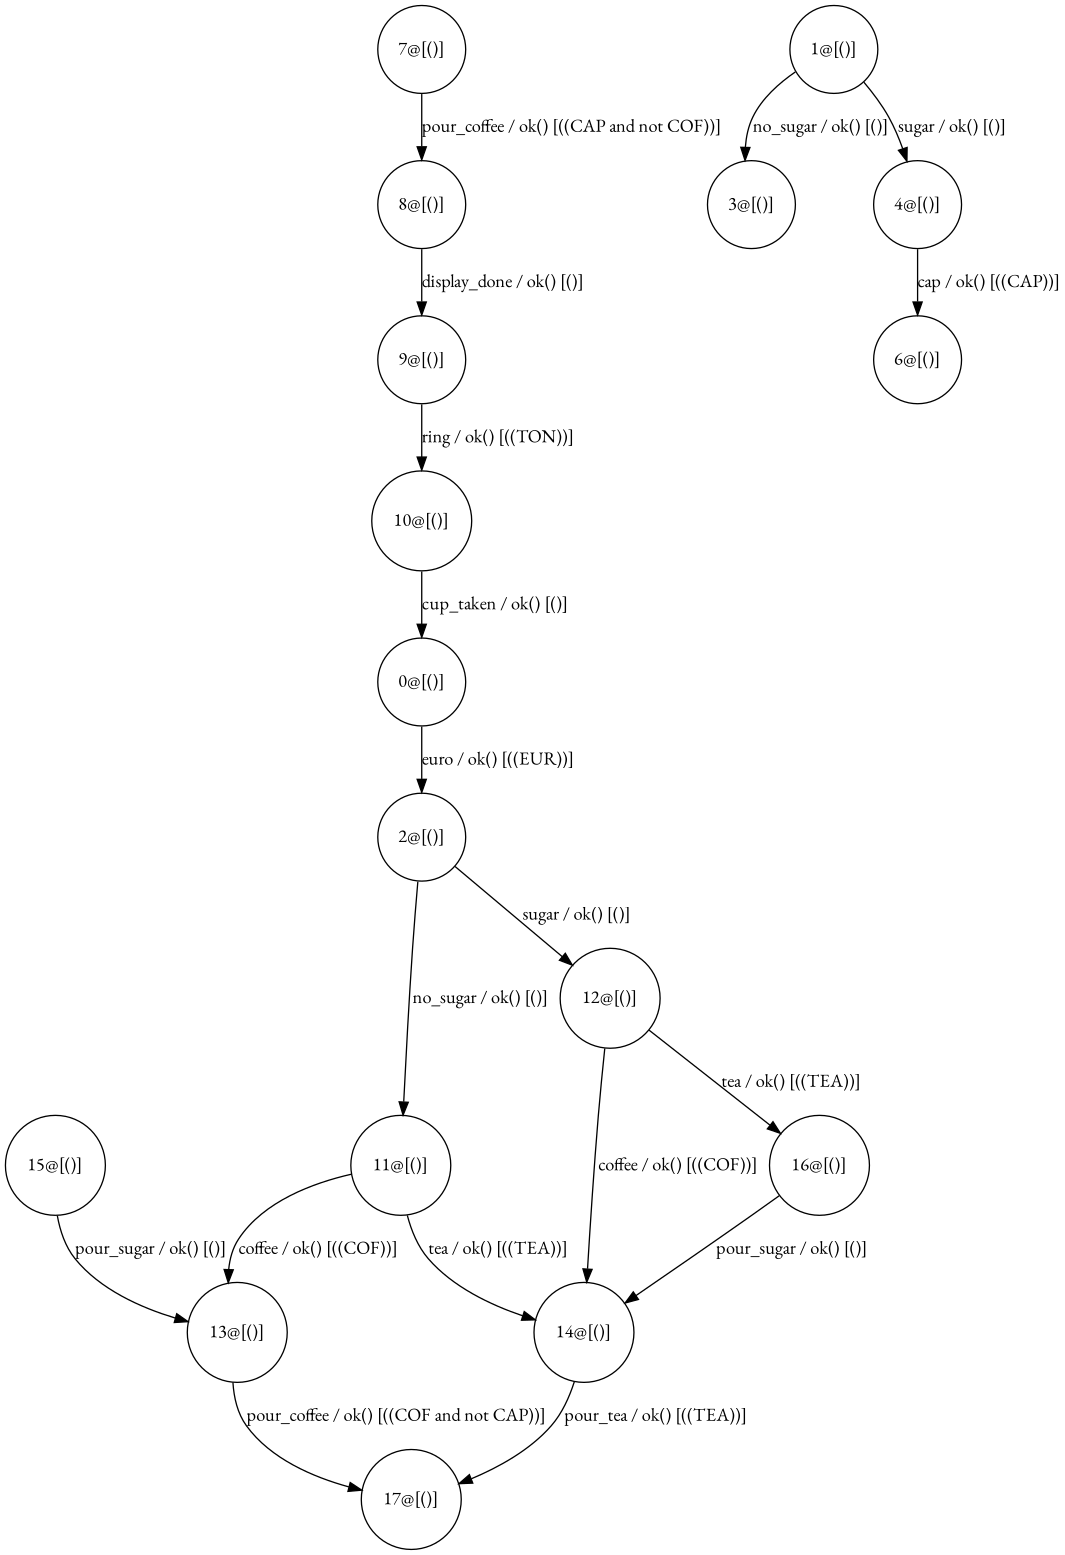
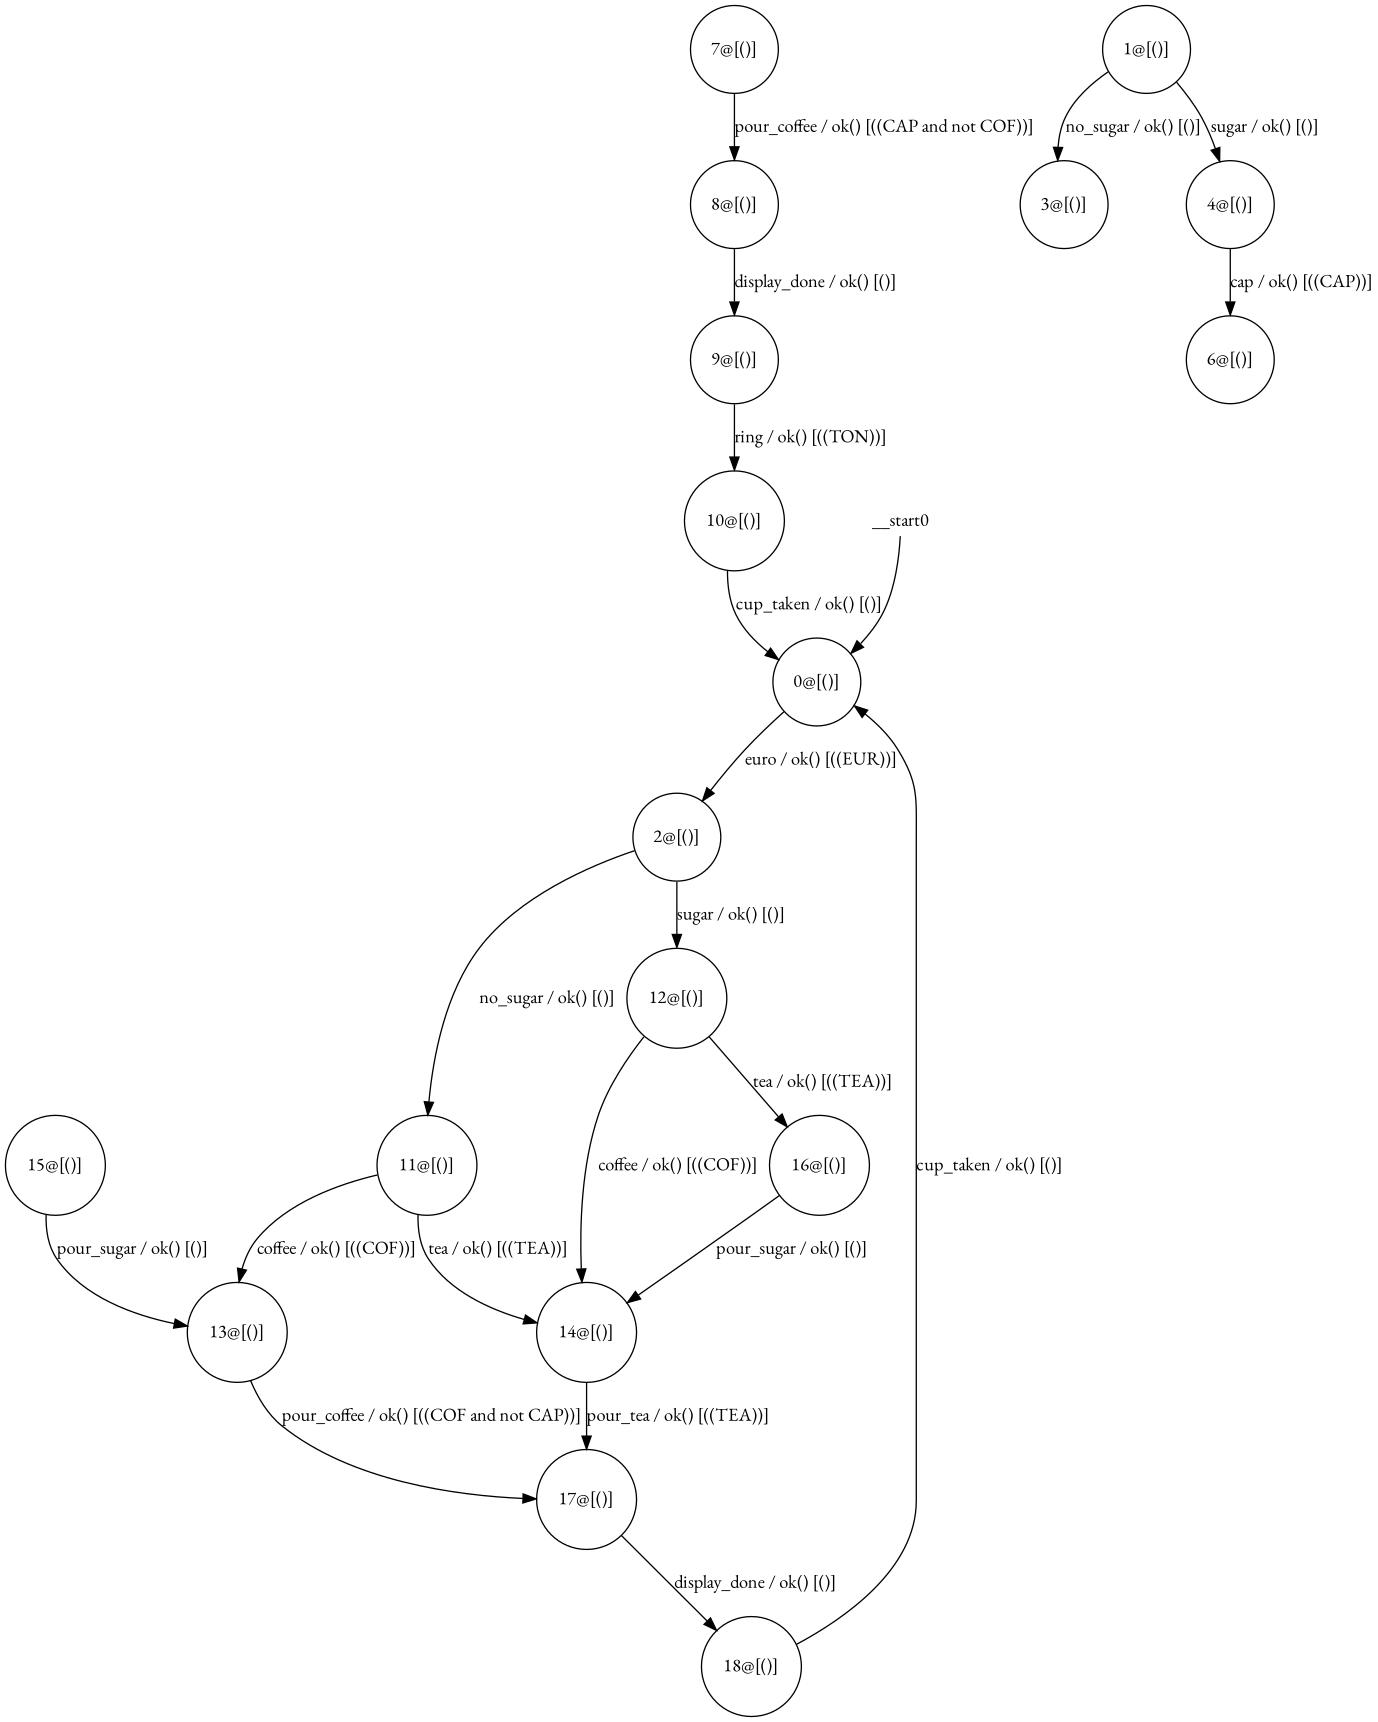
none -> (901, 521)
none -> (751, 1666)
